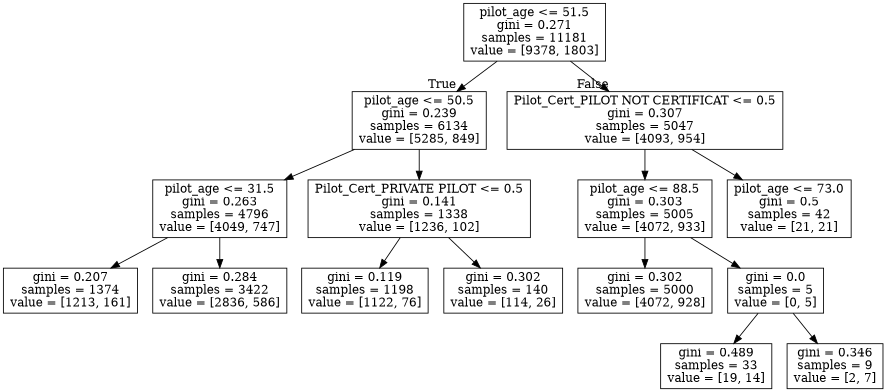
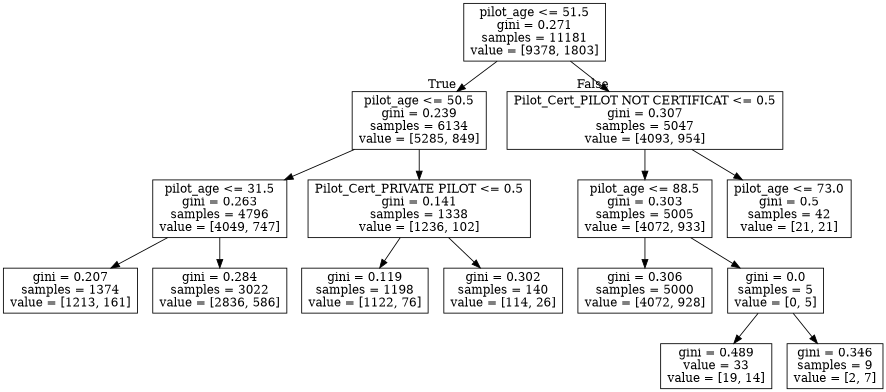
(220, 291) -> (220, 291)
(645, 291) -> (645, 291)
(716, 366) -> (716, 366)
